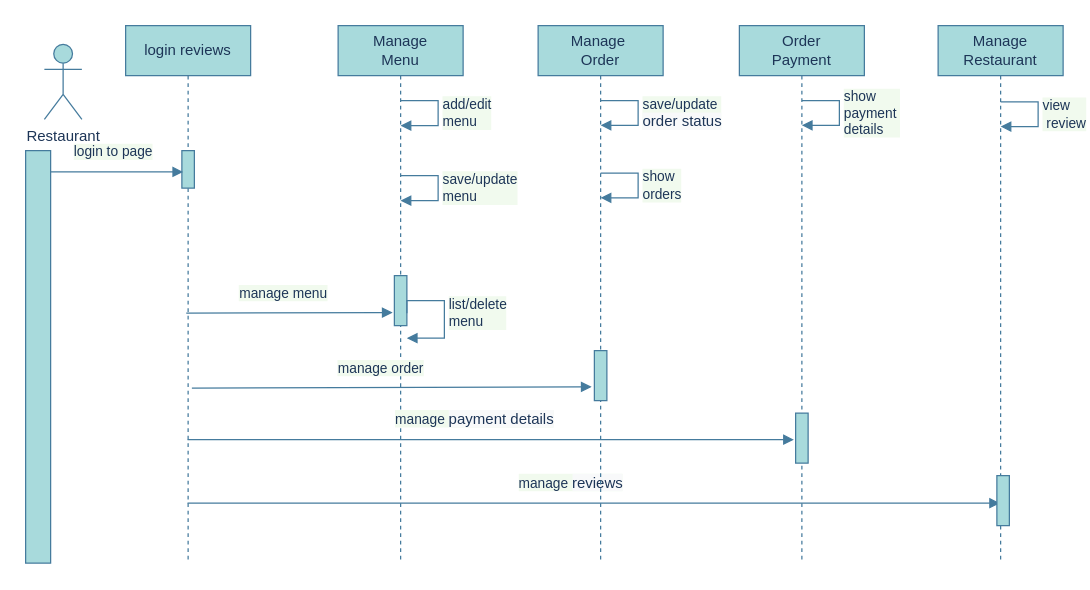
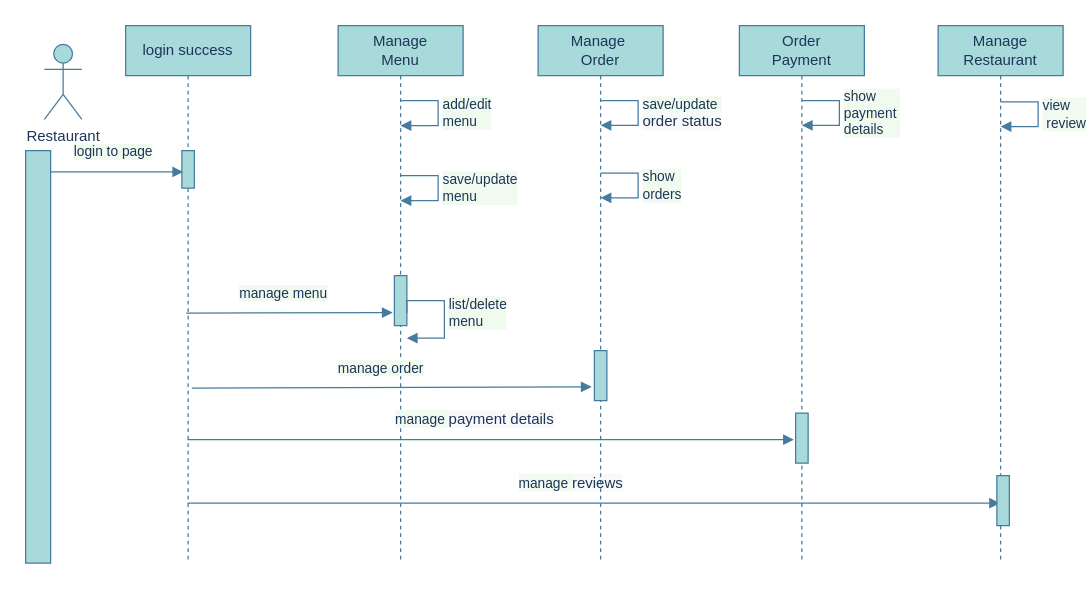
(188, 51) -> (188, 51)
